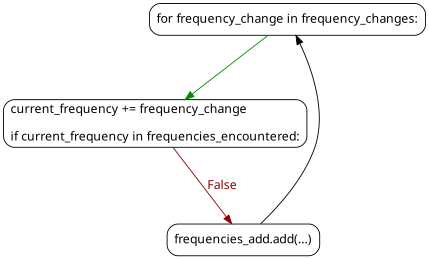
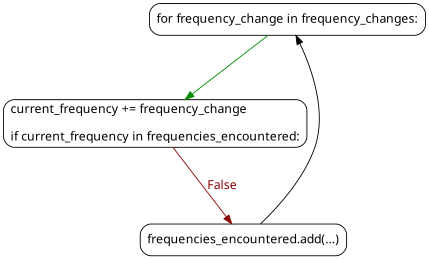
(243, 240) -> (243, 240)
